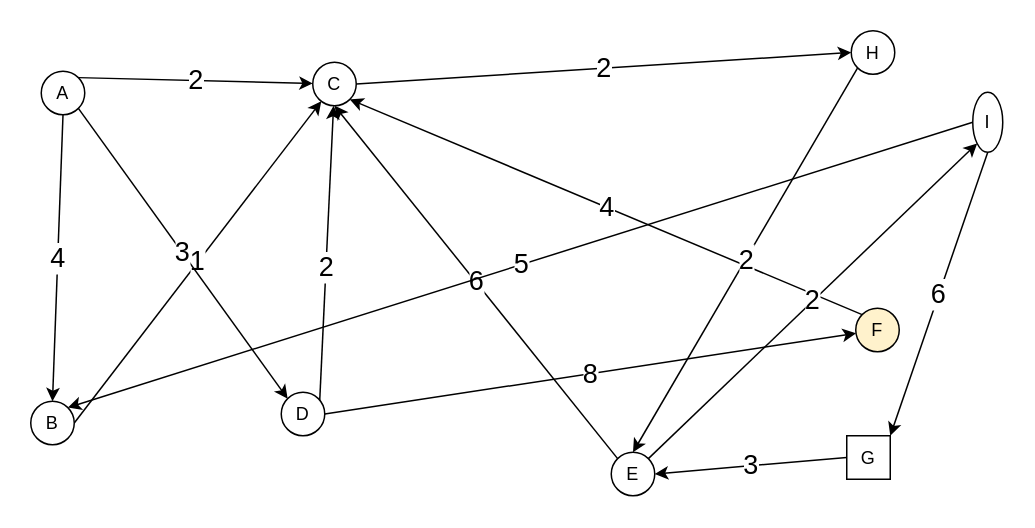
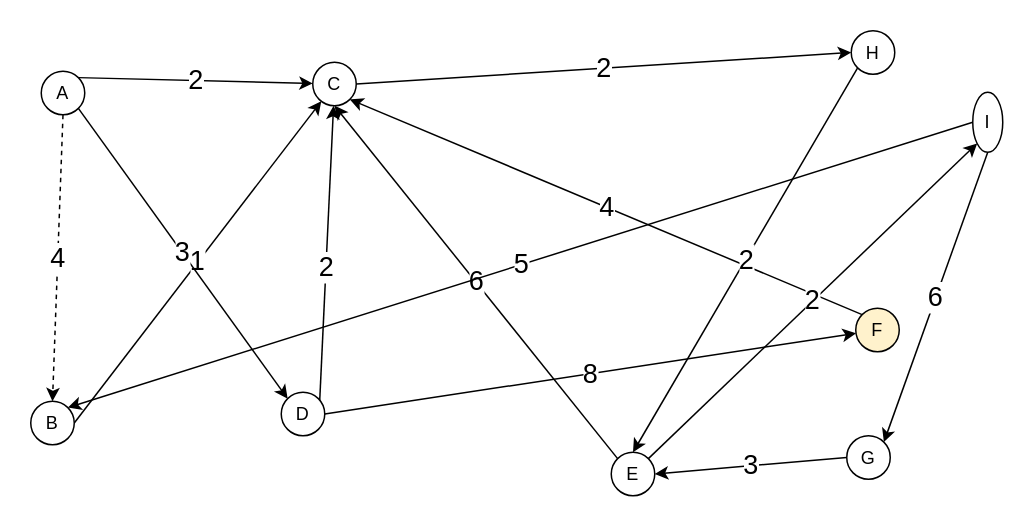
(61, 179) -> (61, 179)
(869, 458) -> (869, 458)
